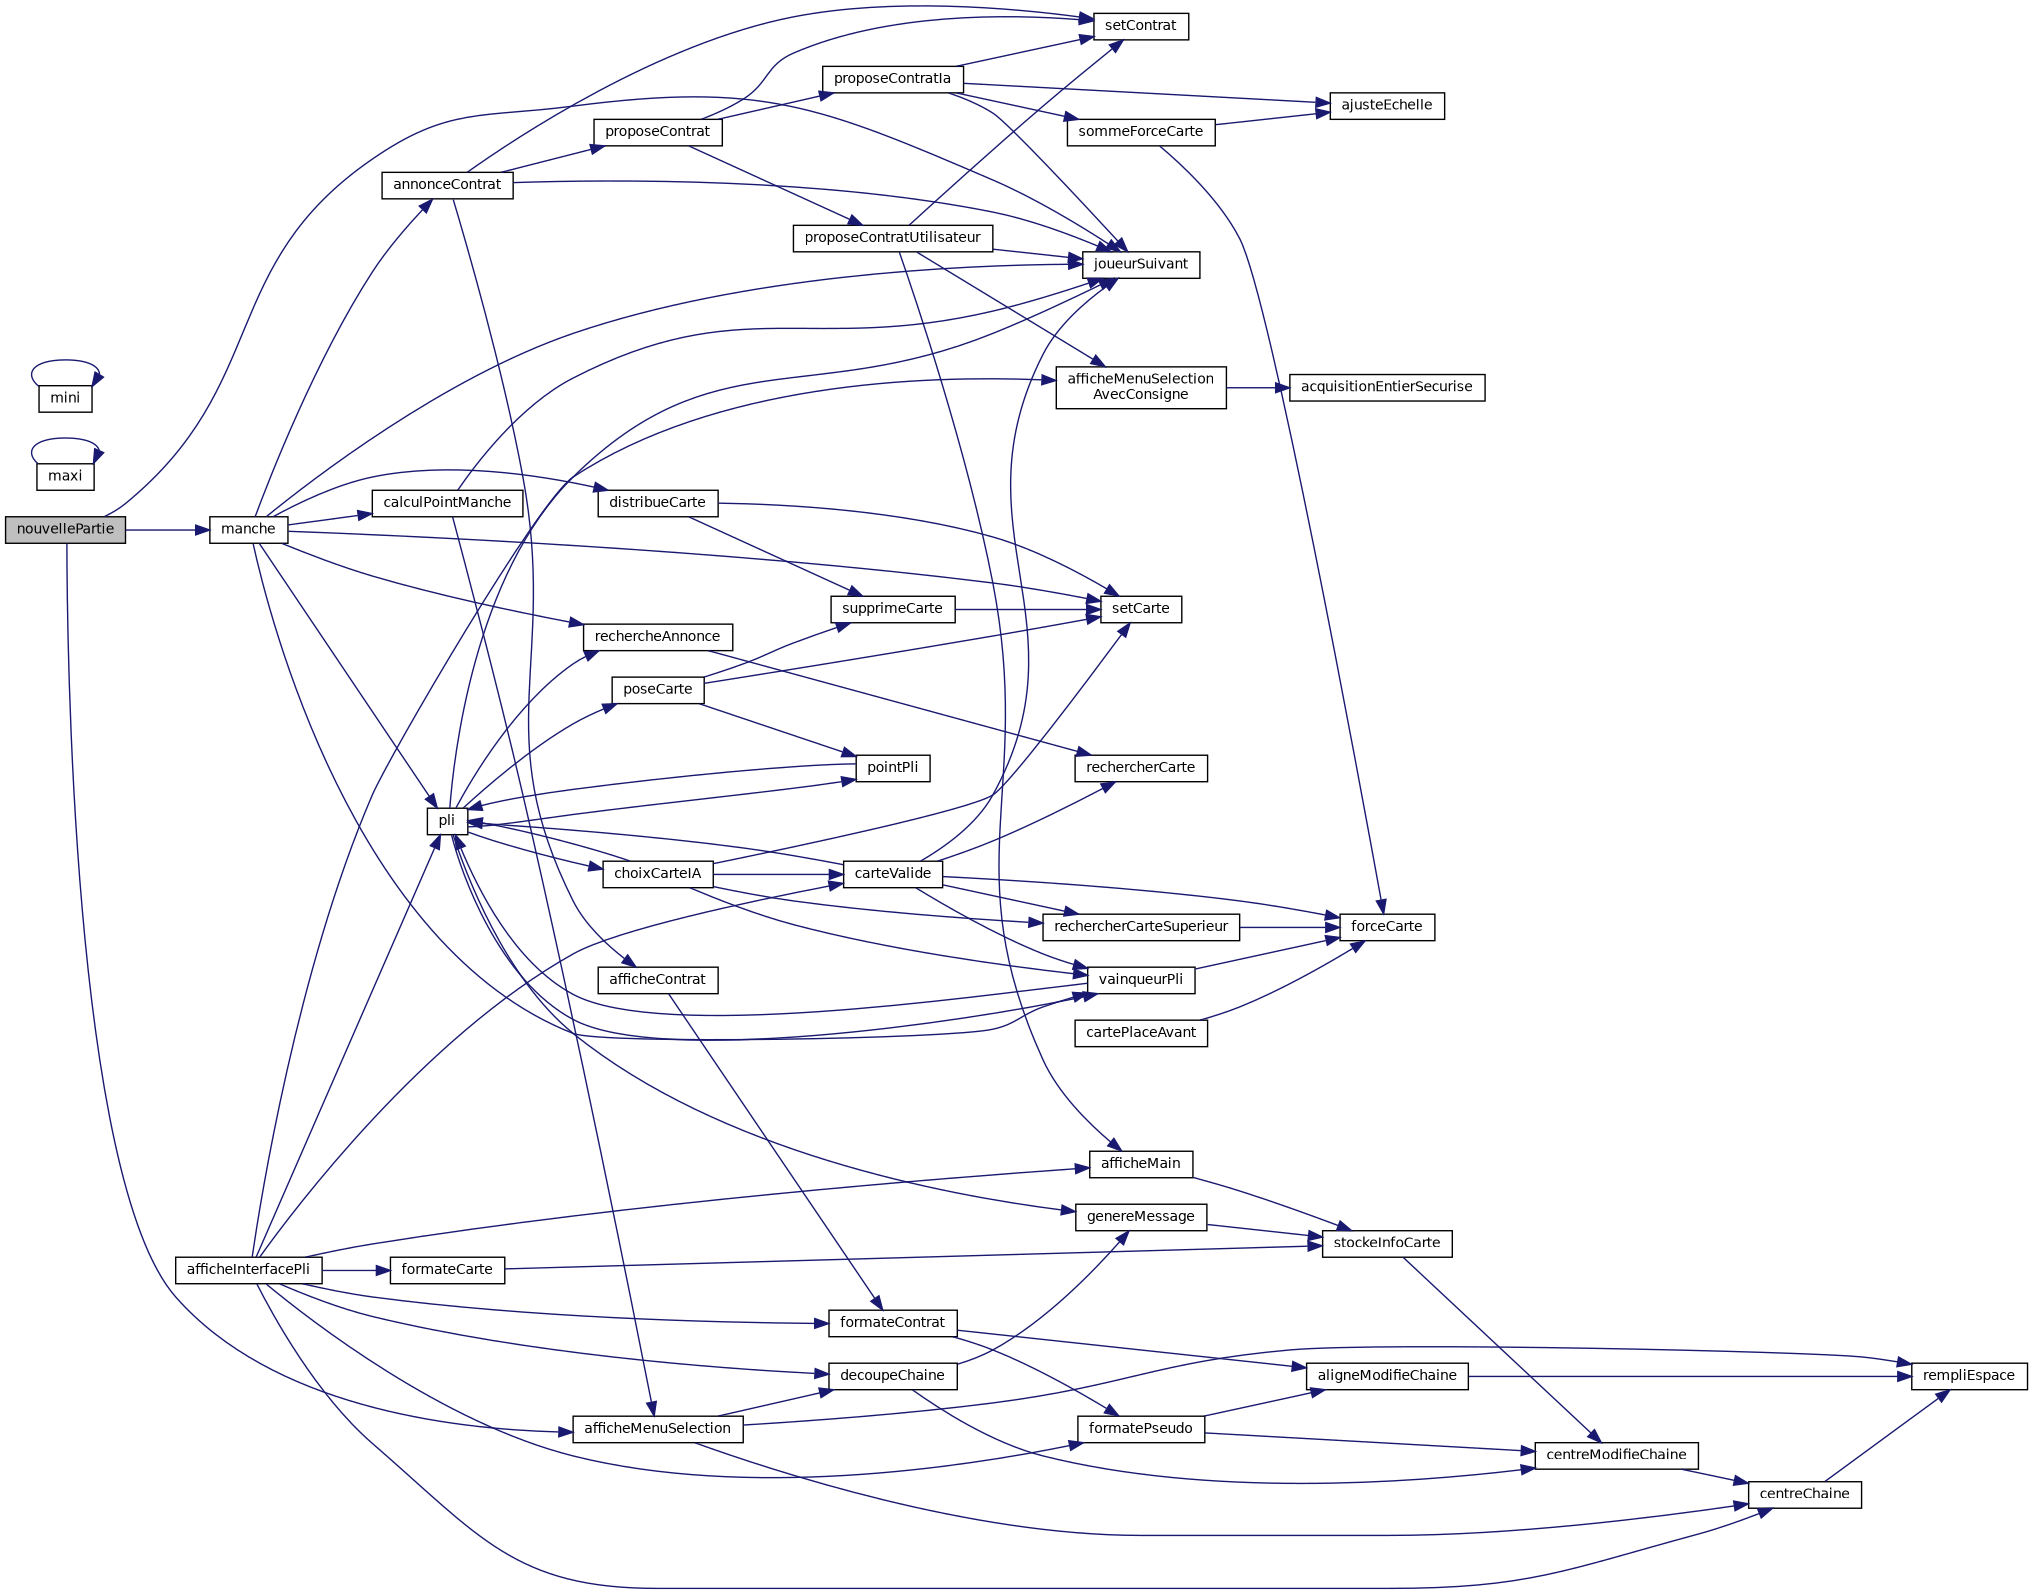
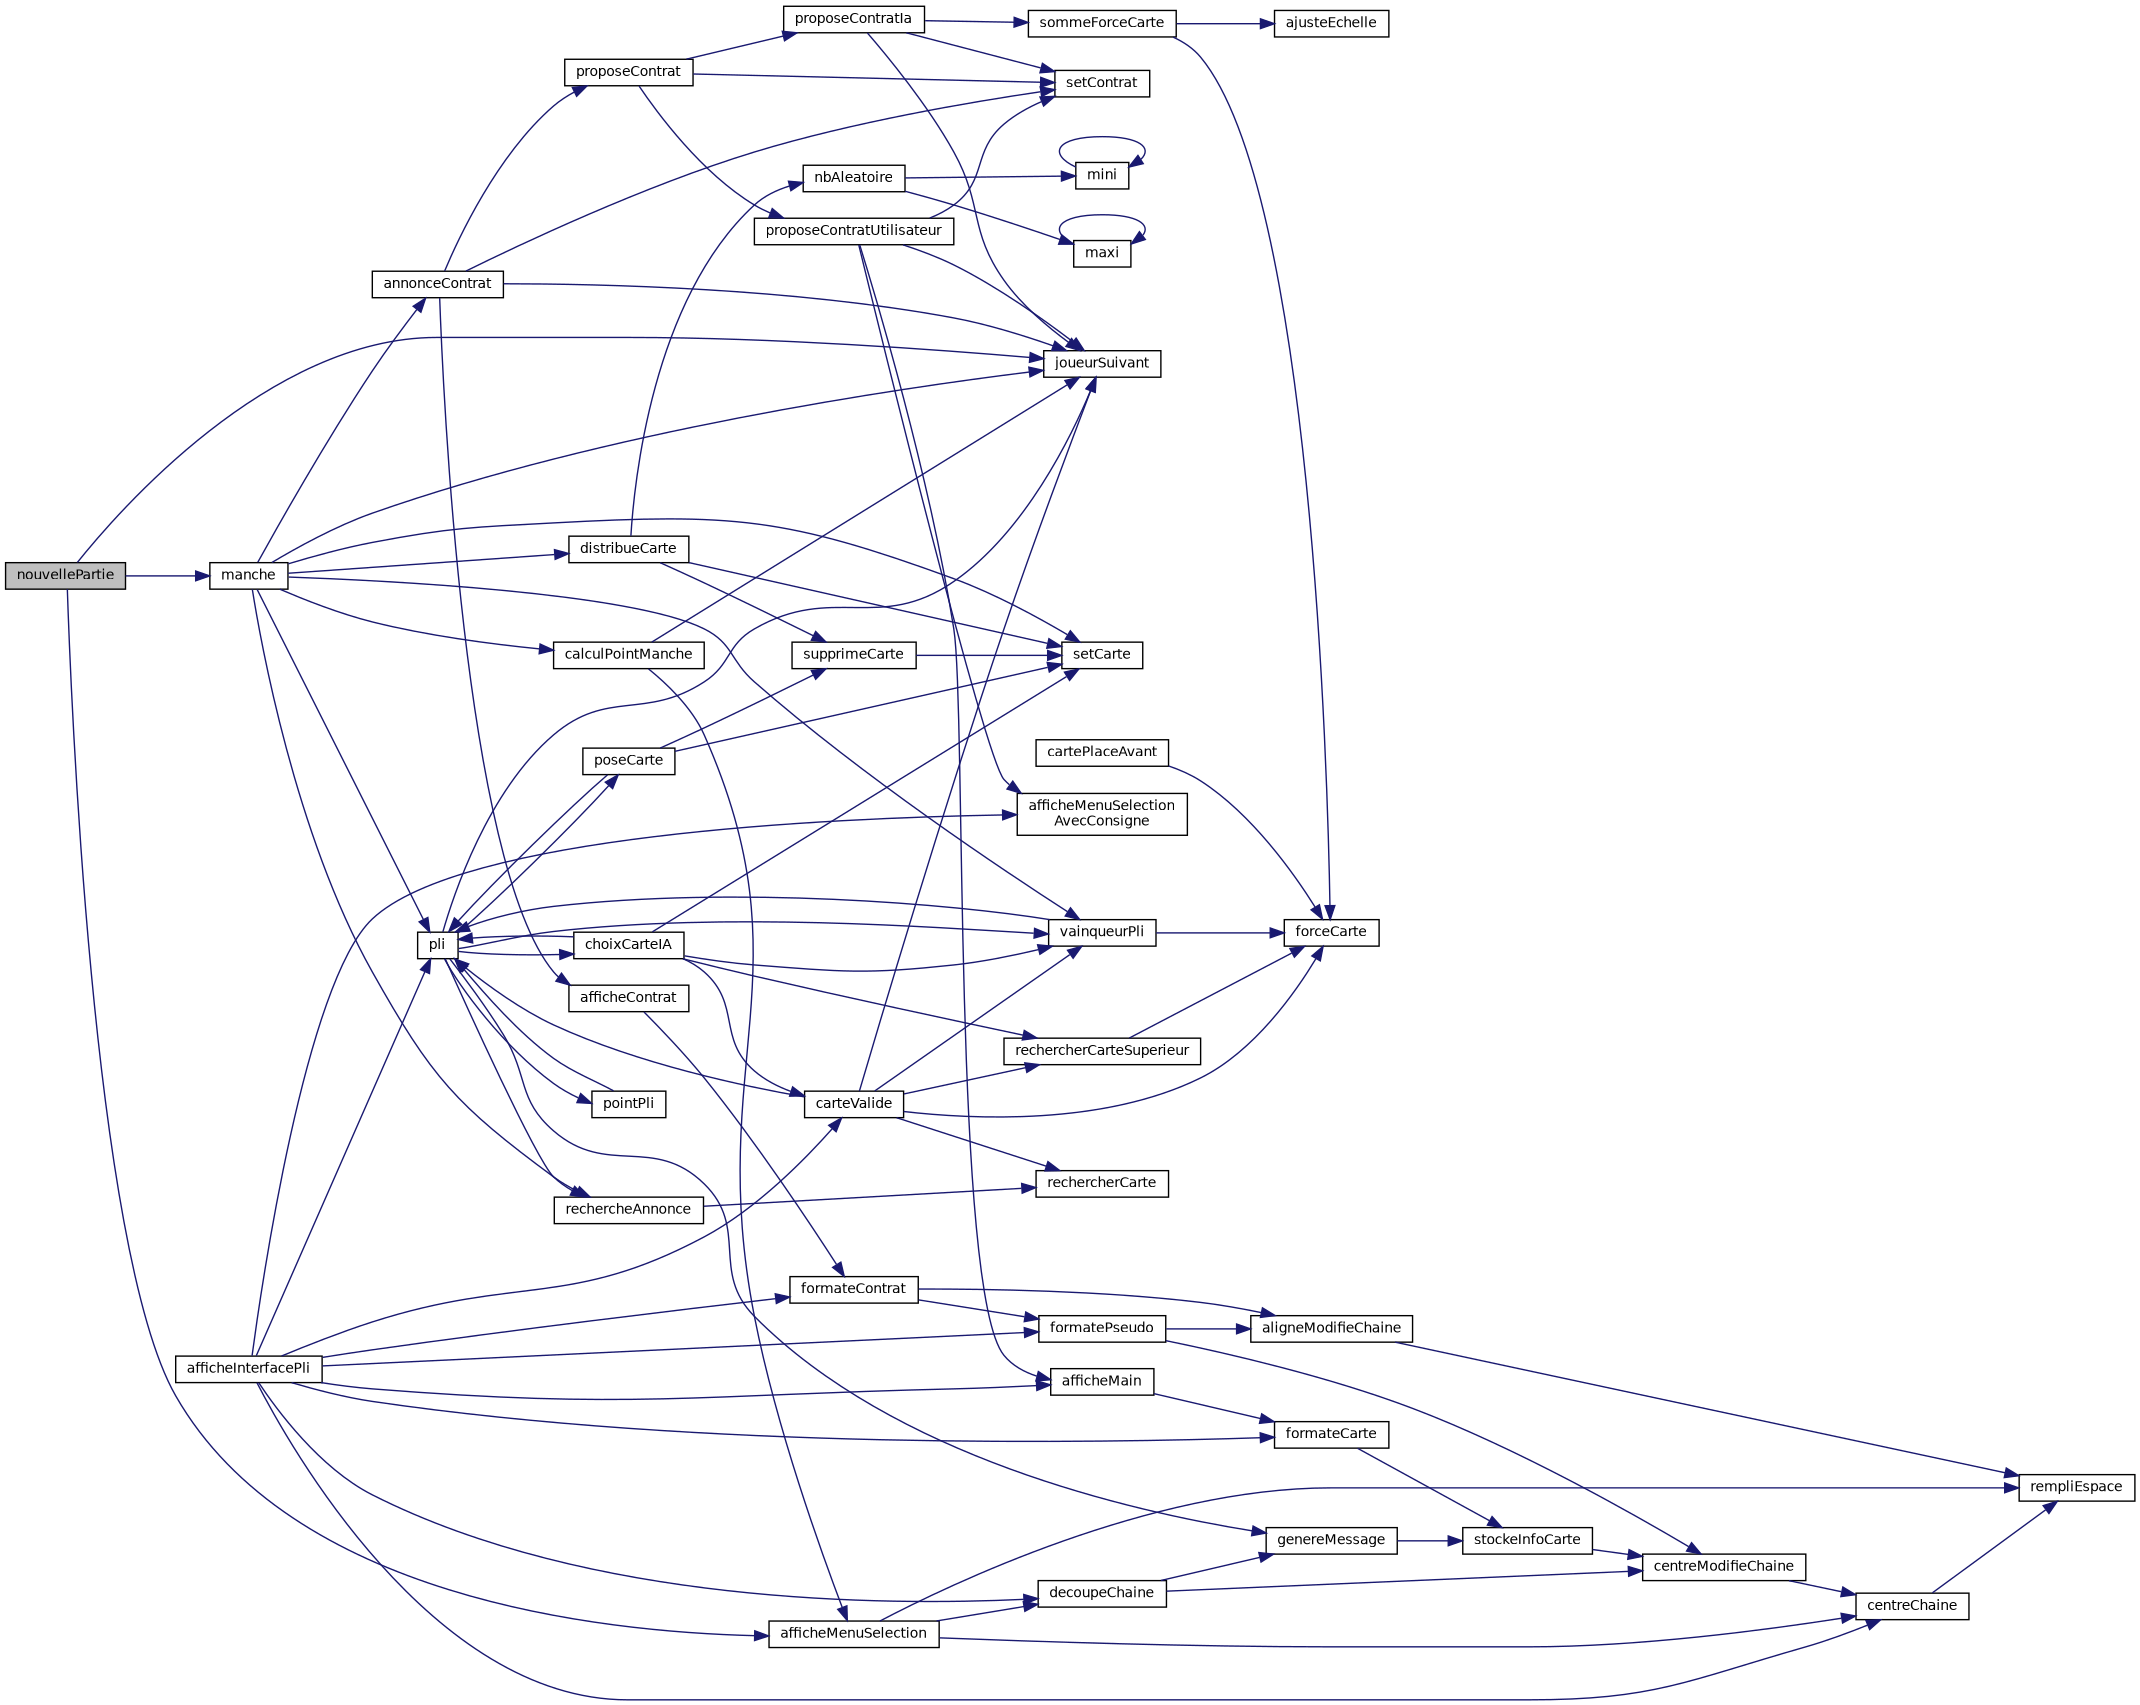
(1140, 93) -> none
none -> (854, 178)
(1387, 388) -> none
(771, 728) -> (531, 846)
(1266, 1200) -> (1207, 1406)
